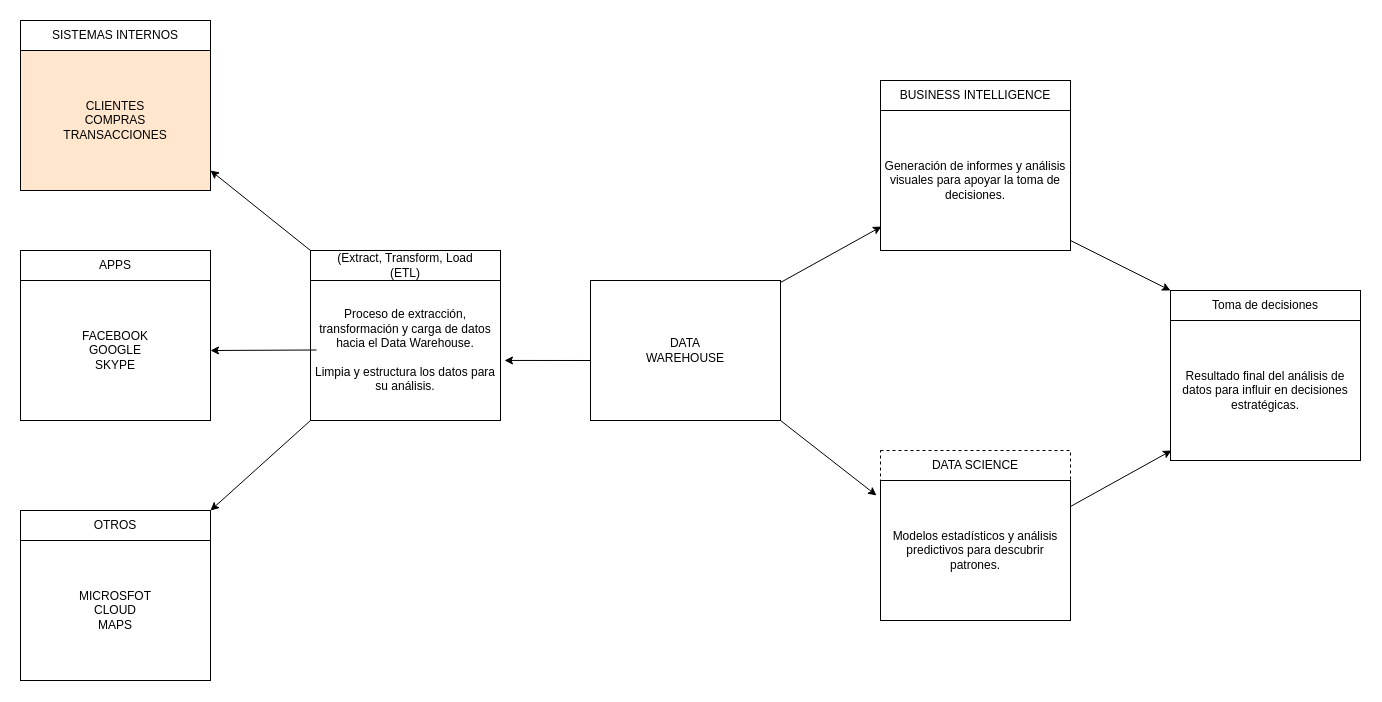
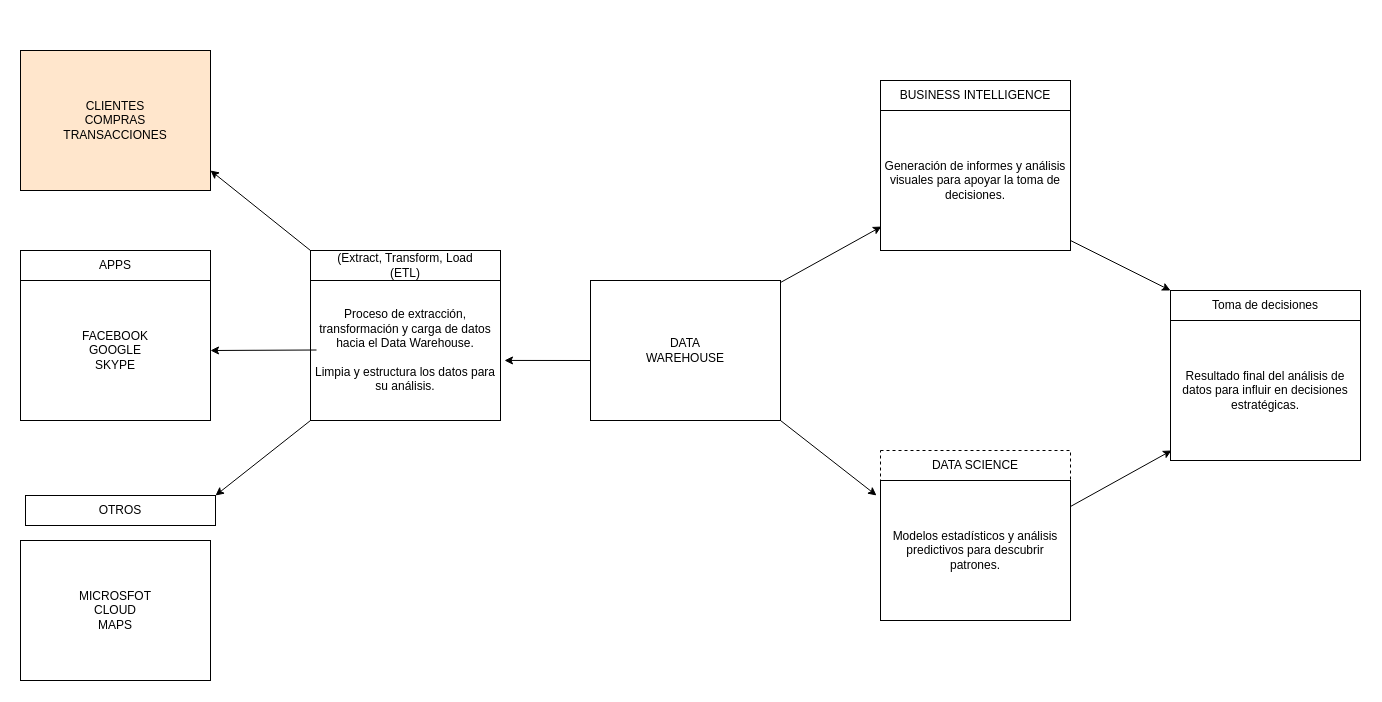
(116, 36) -> none
(116, 526) -> (121, 511)
